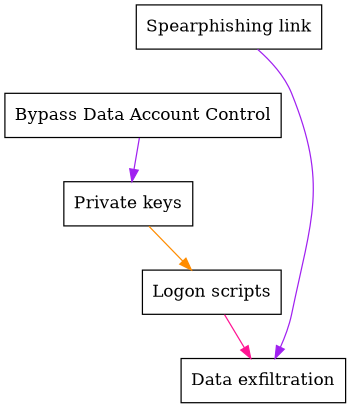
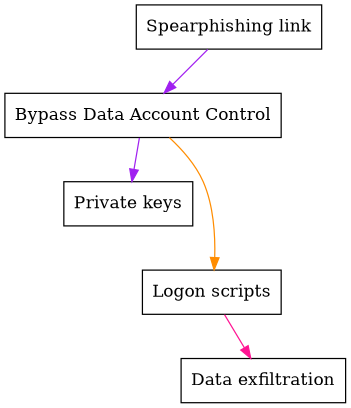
(313, 193) -> (190, 67)
(166, 244) -> (207, 192)
